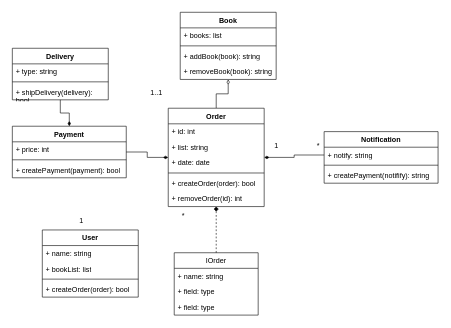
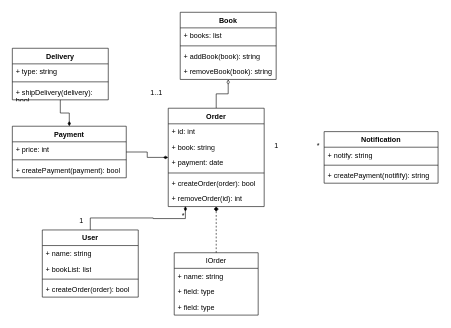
(195, 148) -> (196, 148)
(284, 158) -> none
(193, 164) -> (199, 164)
none -> (171, 219)
